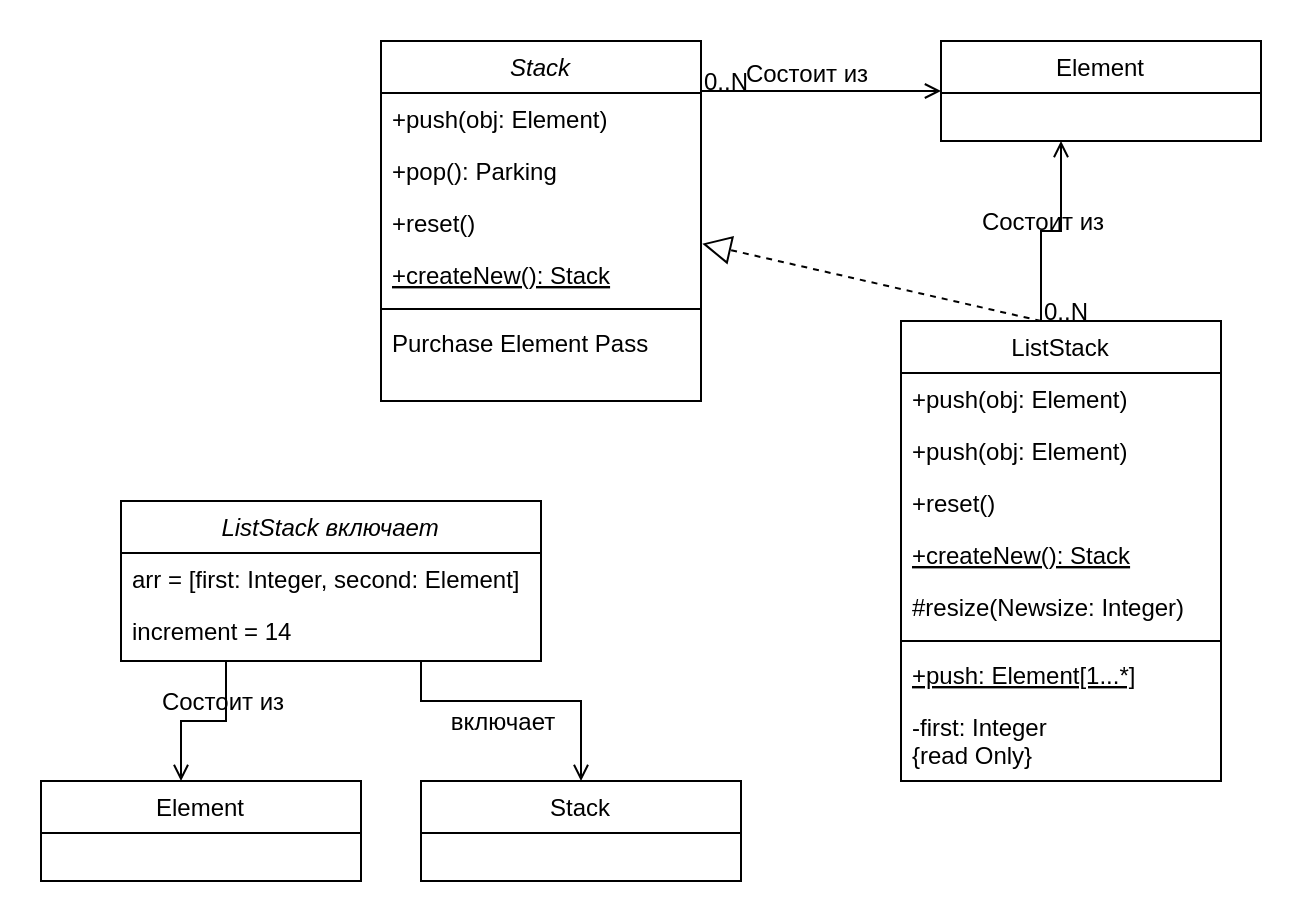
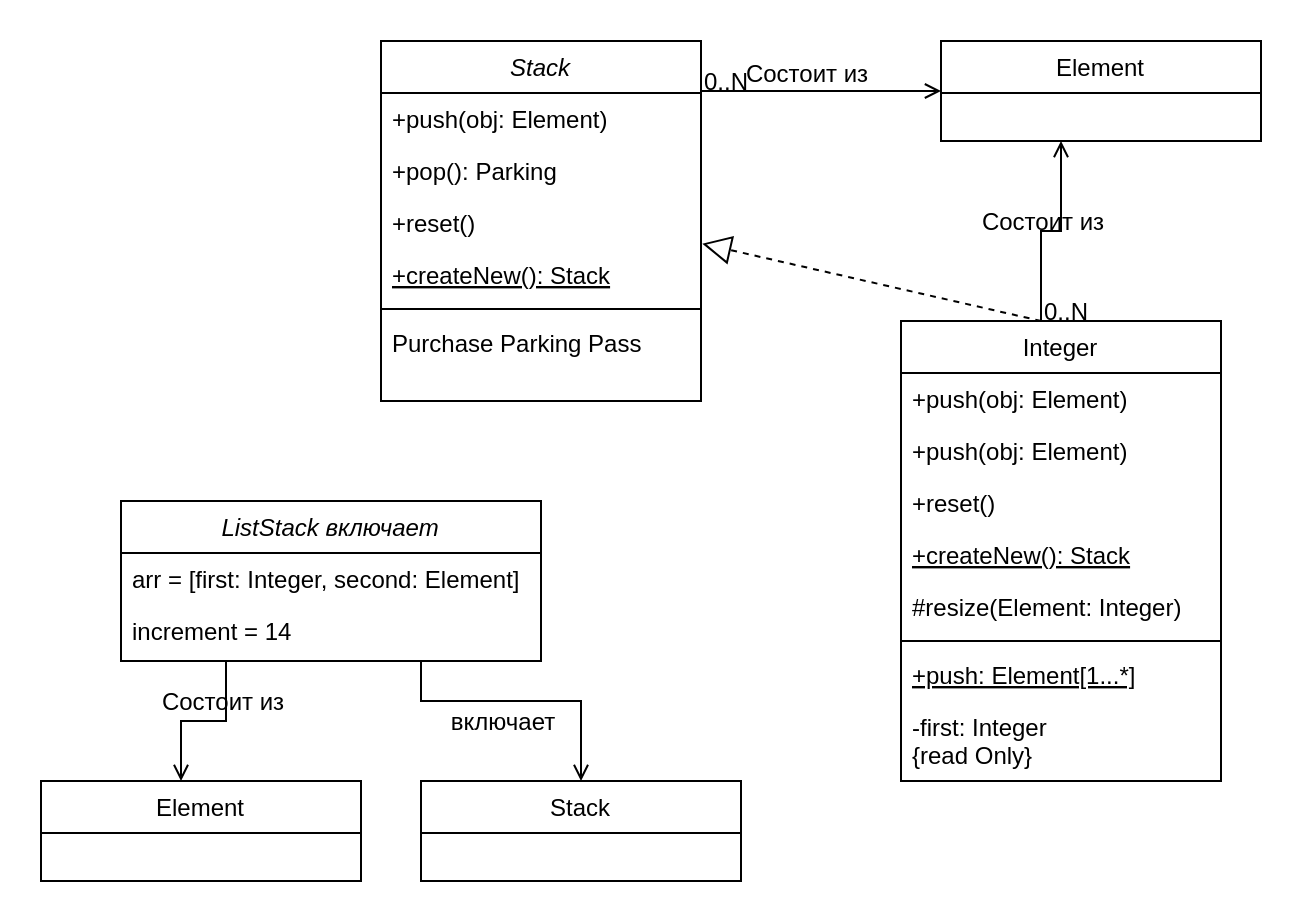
(524, 344) -> (524, 344)
(1060, 348) -> (1060, 348)
(1068, 608) -> (1068, 608)
